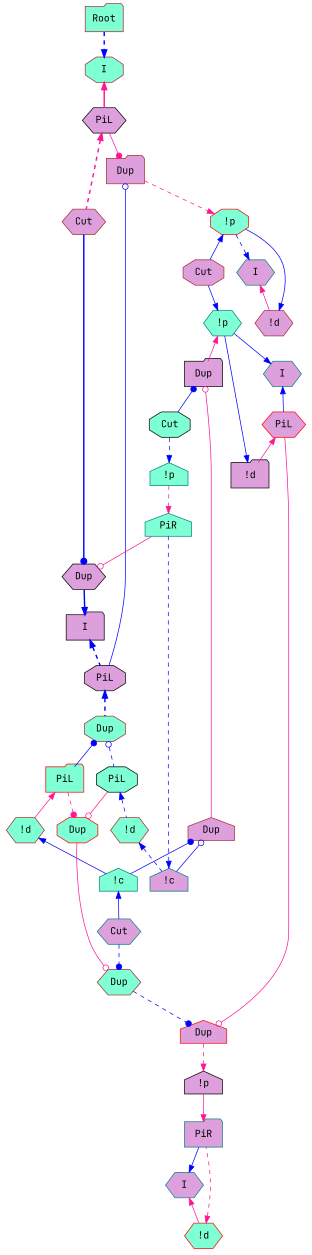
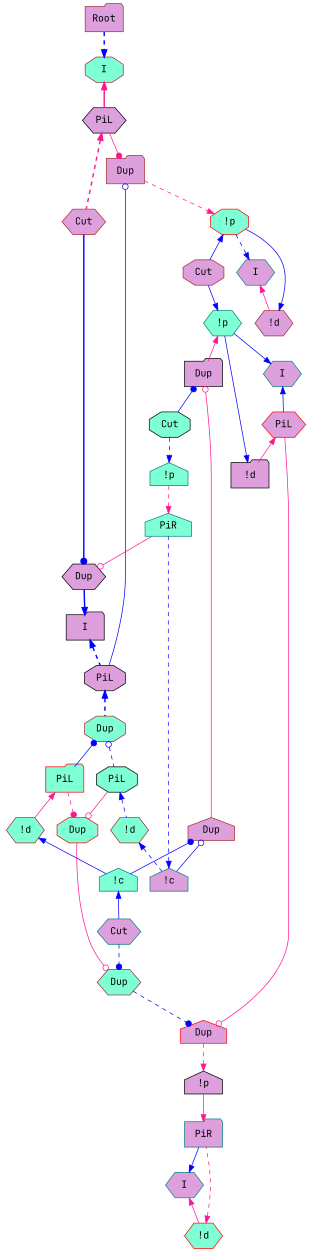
(104, 19) -> (104, 19)
